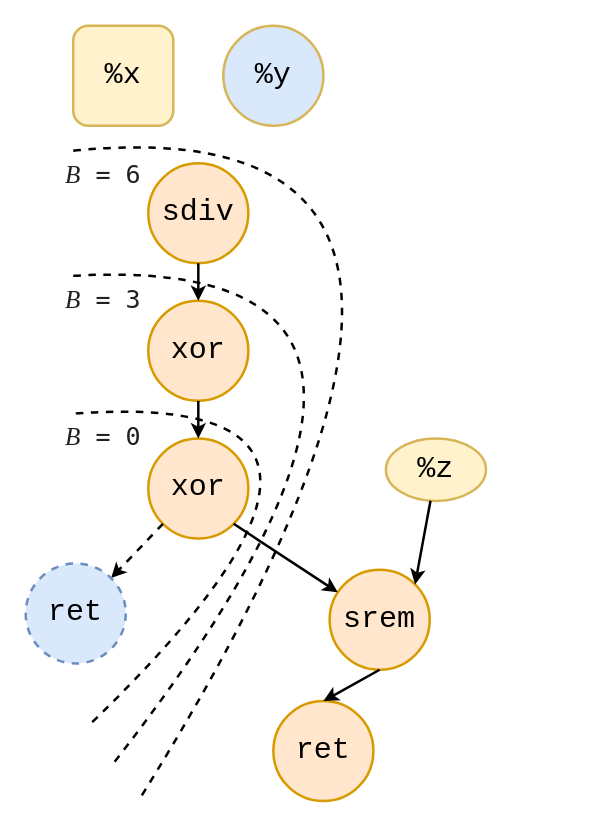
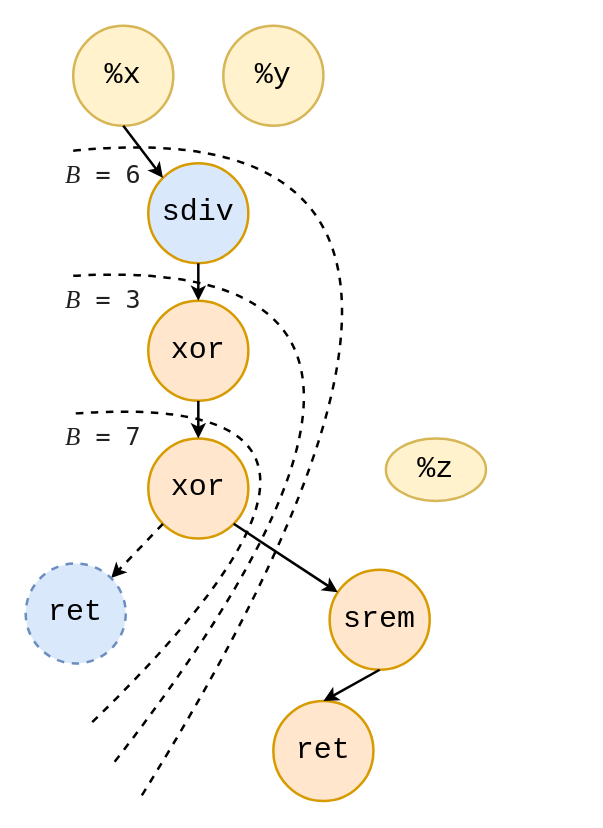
(123, 76) -> (123, 76)
(273, 76) -> (273, 76)
none -> (140, 147)
(198, 213) -> (198, 213)
(83, 431) -> (83, 431)
(423, 537) -> none
